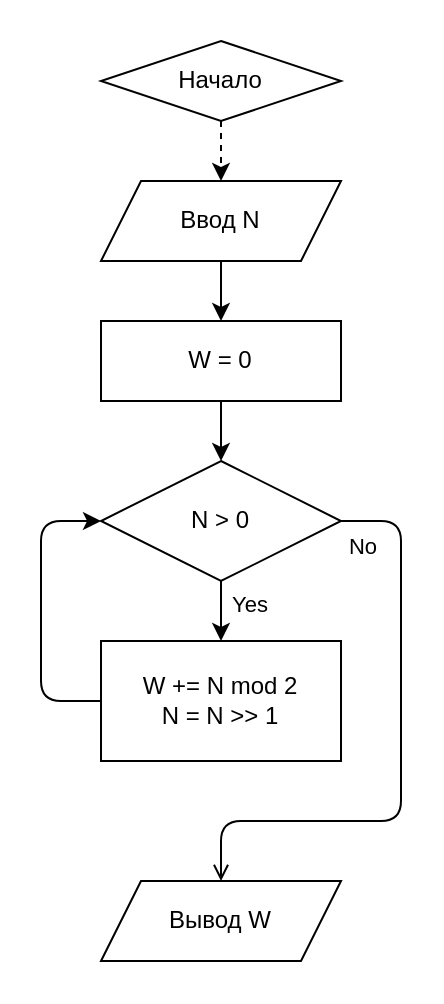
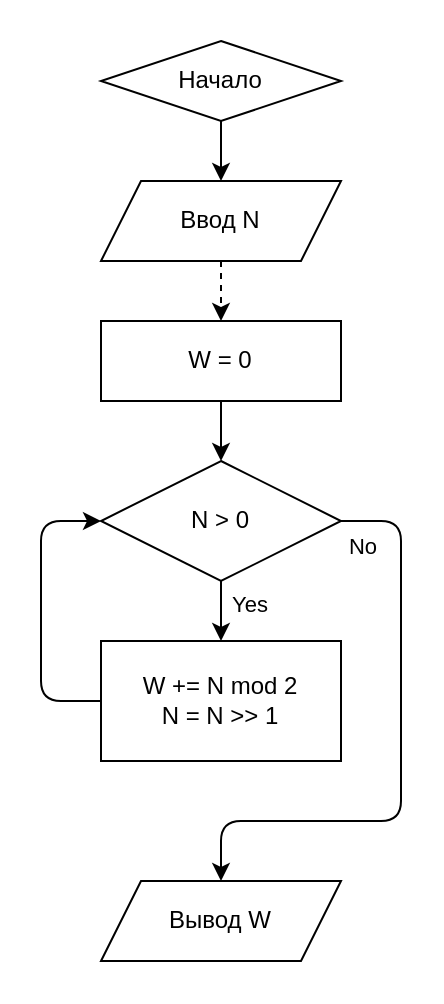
(221, 146) -> (221, 146)
(221, 286) -> (221, 286)
(221, 869) -> (221, 866)
